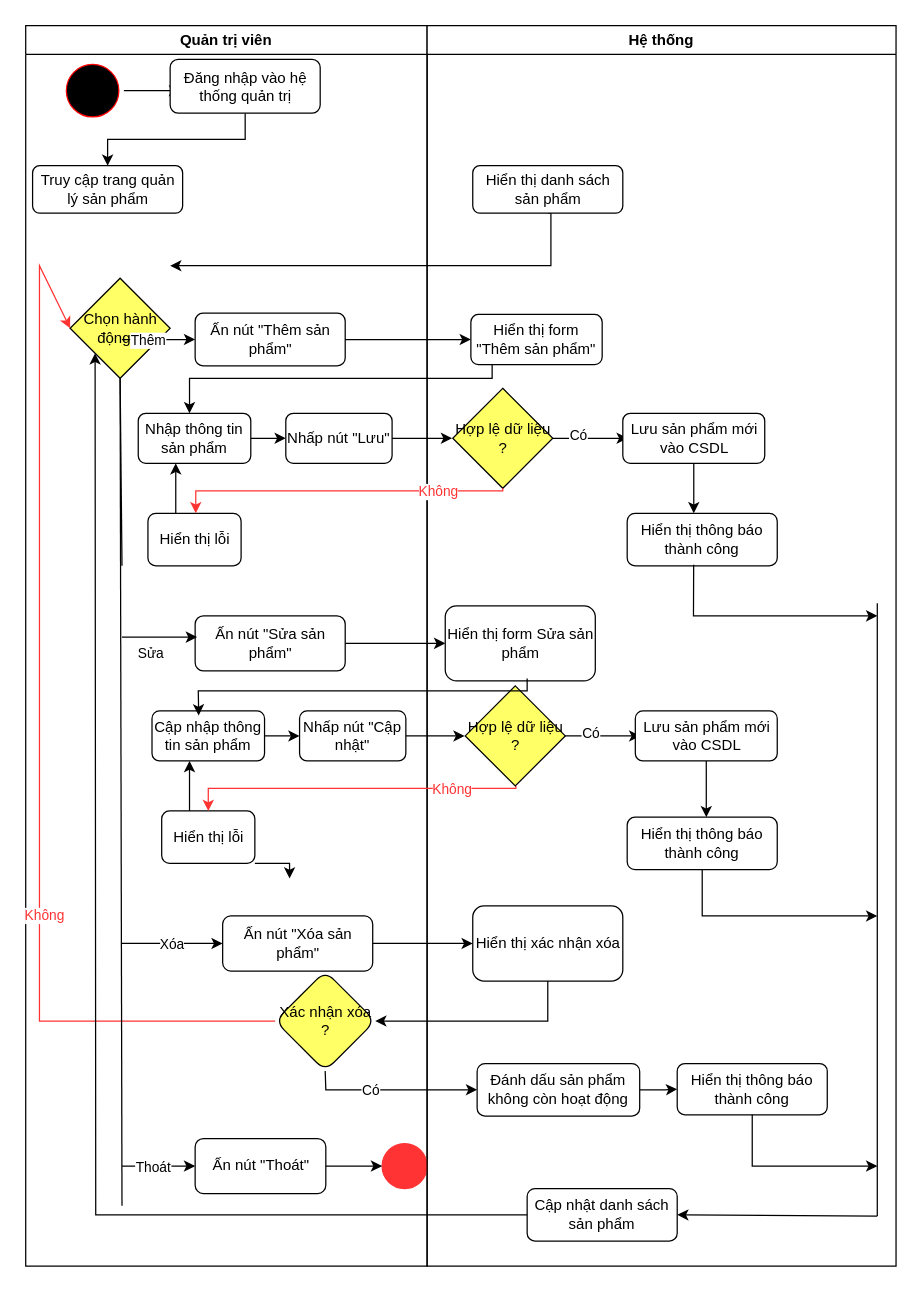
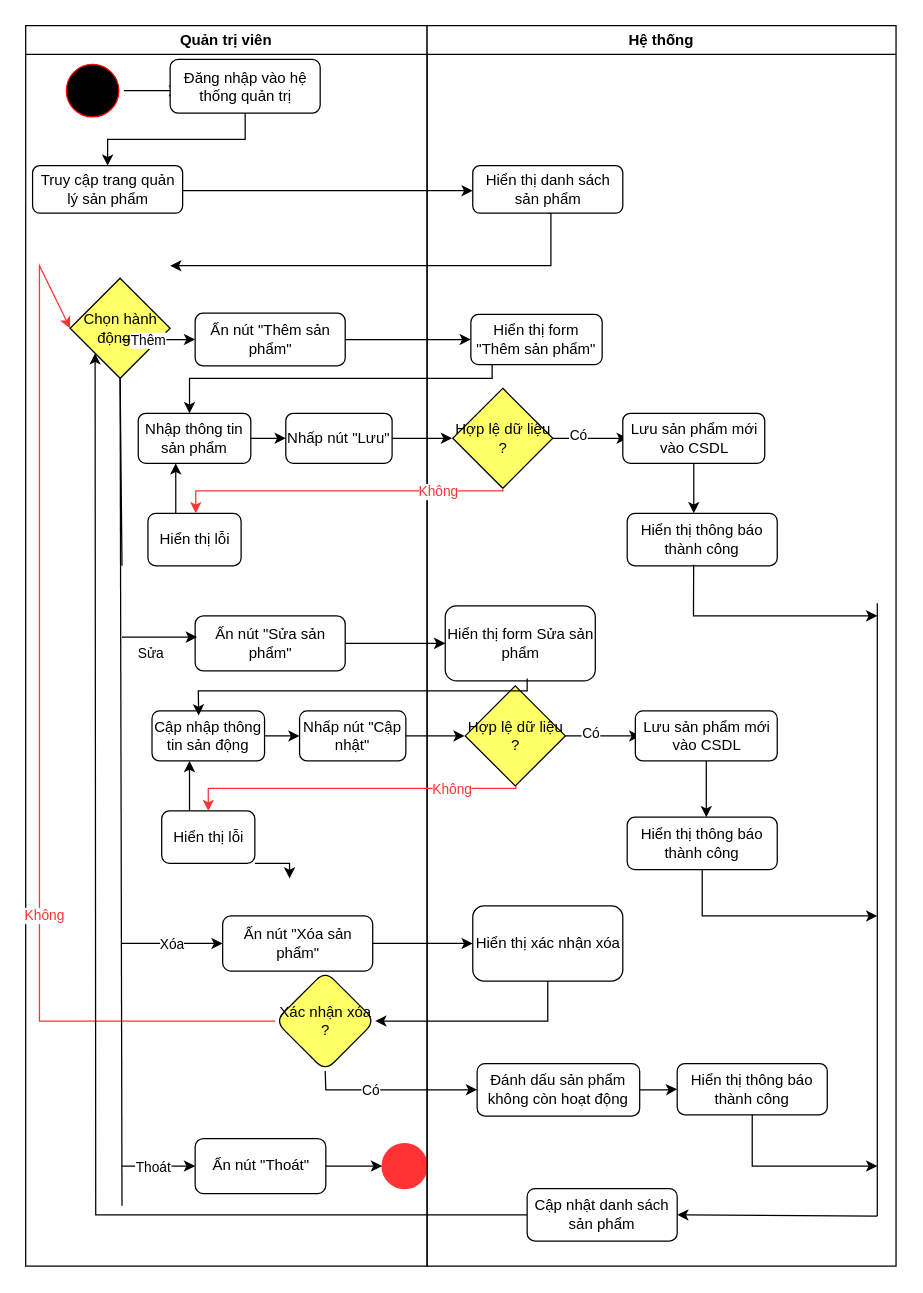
none -> (323, 191)
(208, 736) -> (208, 736)
